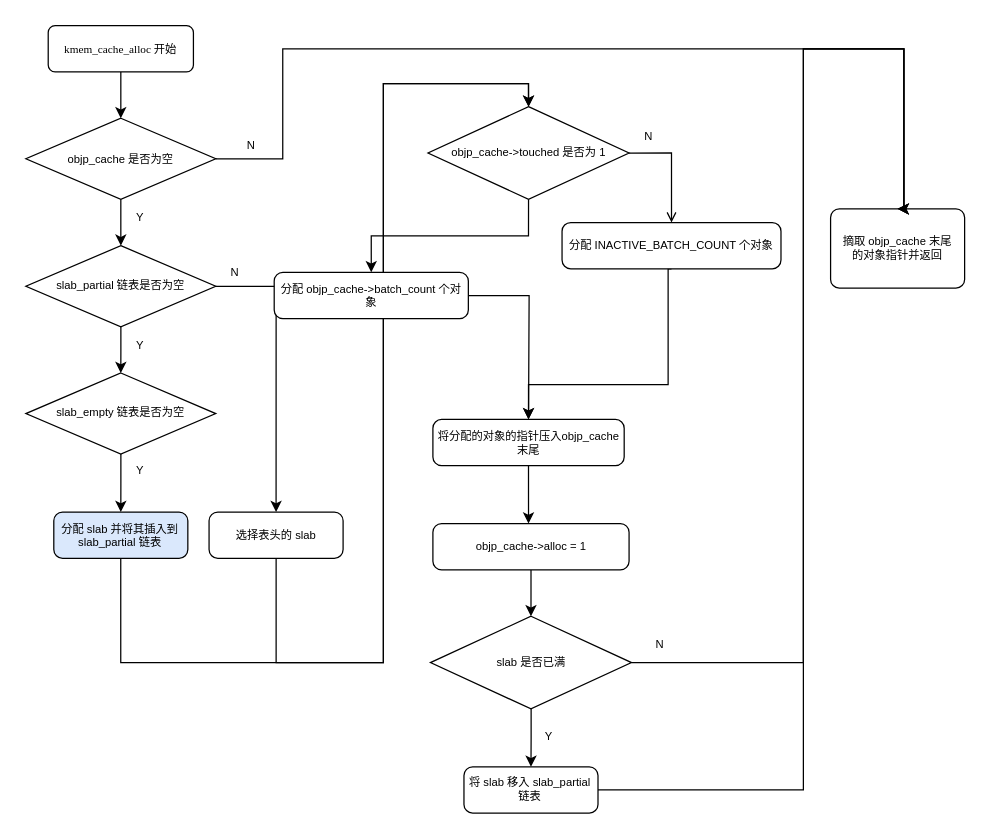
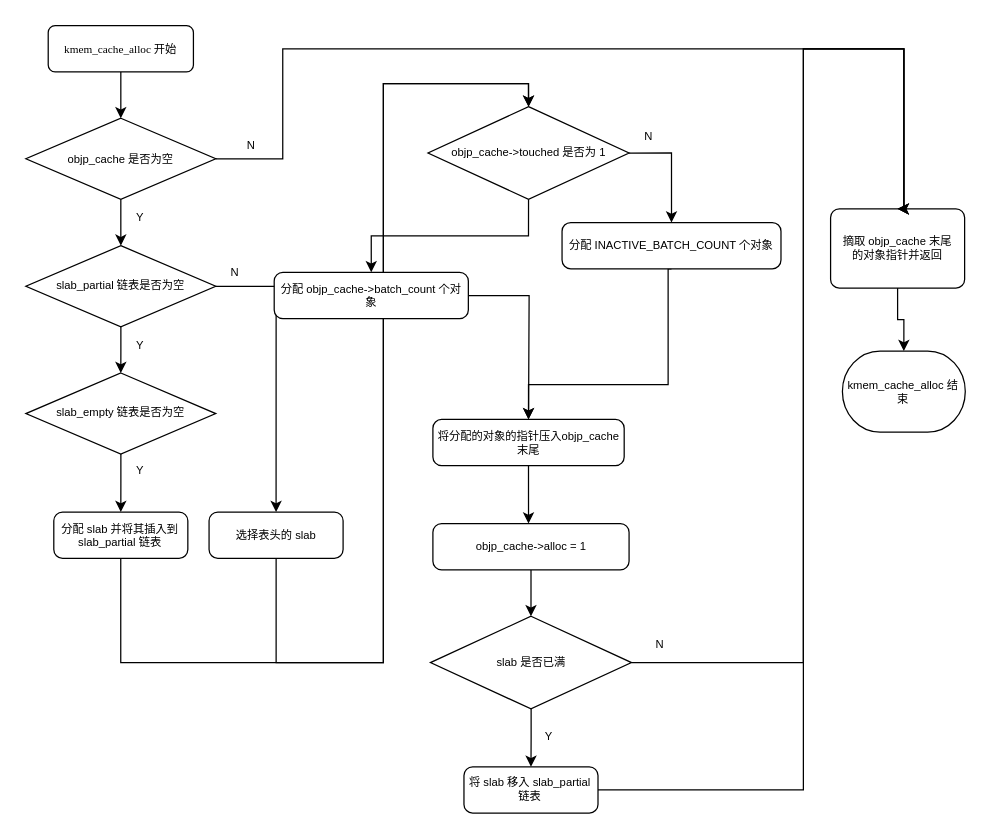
(671, 215) -> (671, 213)
none -> (897, 319)
none -> (904, 392)
(121, 535) -> (121, 535)
